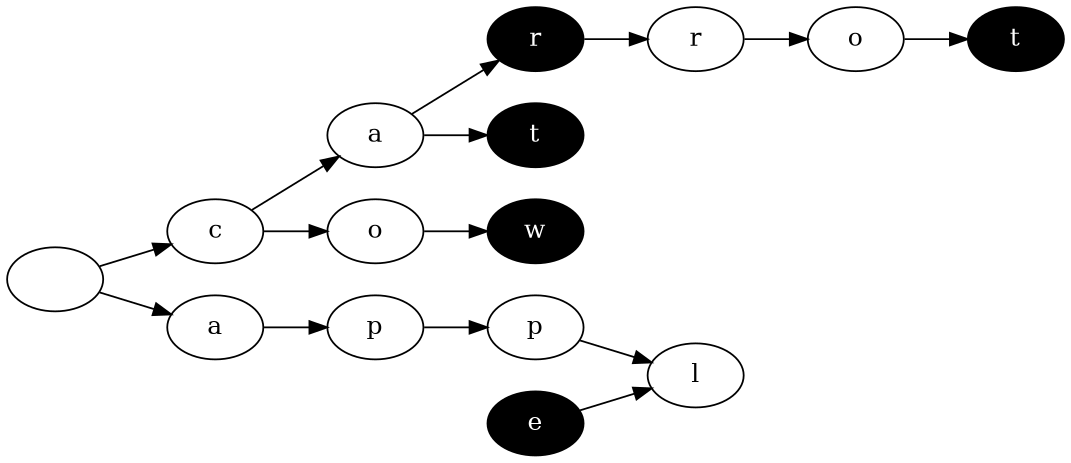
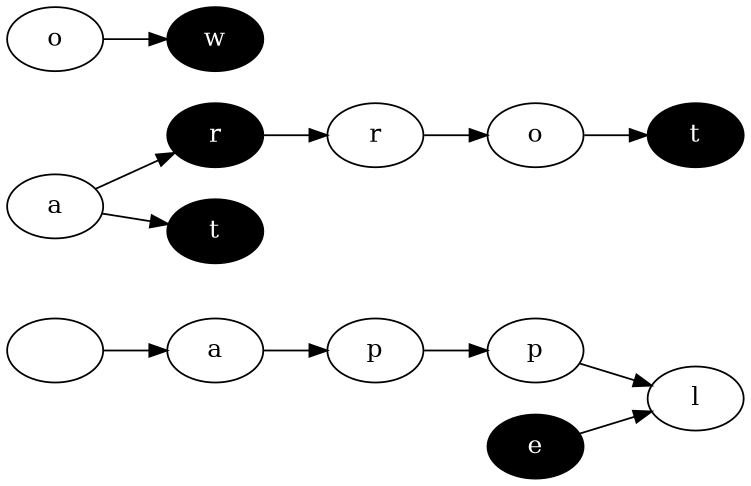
(215, 231) -> none
